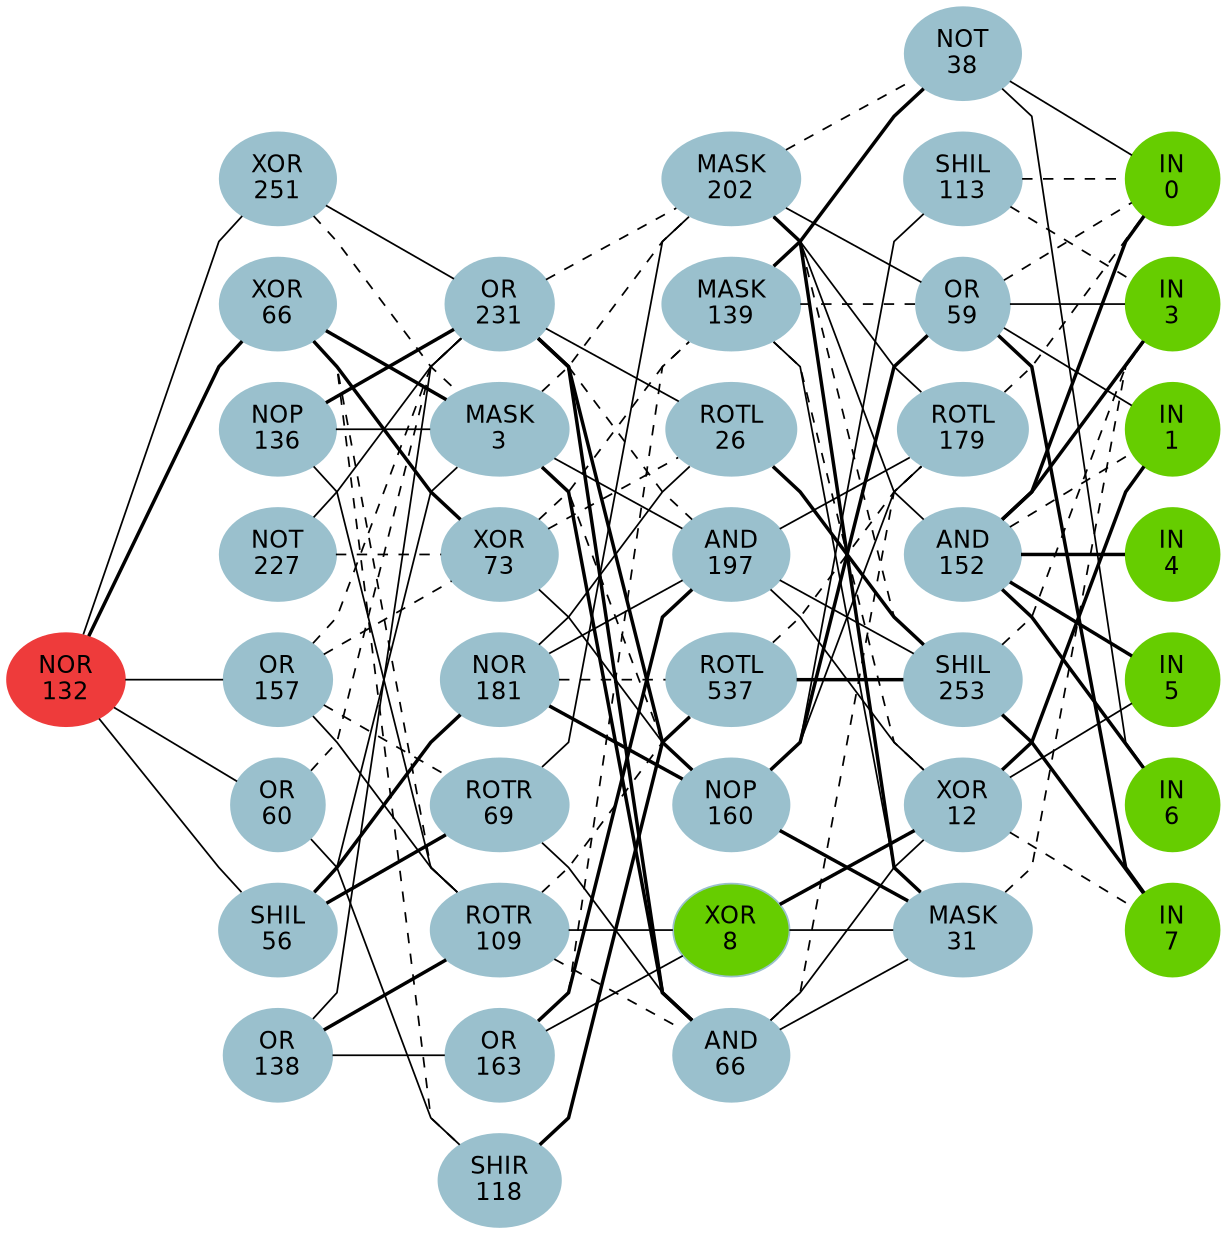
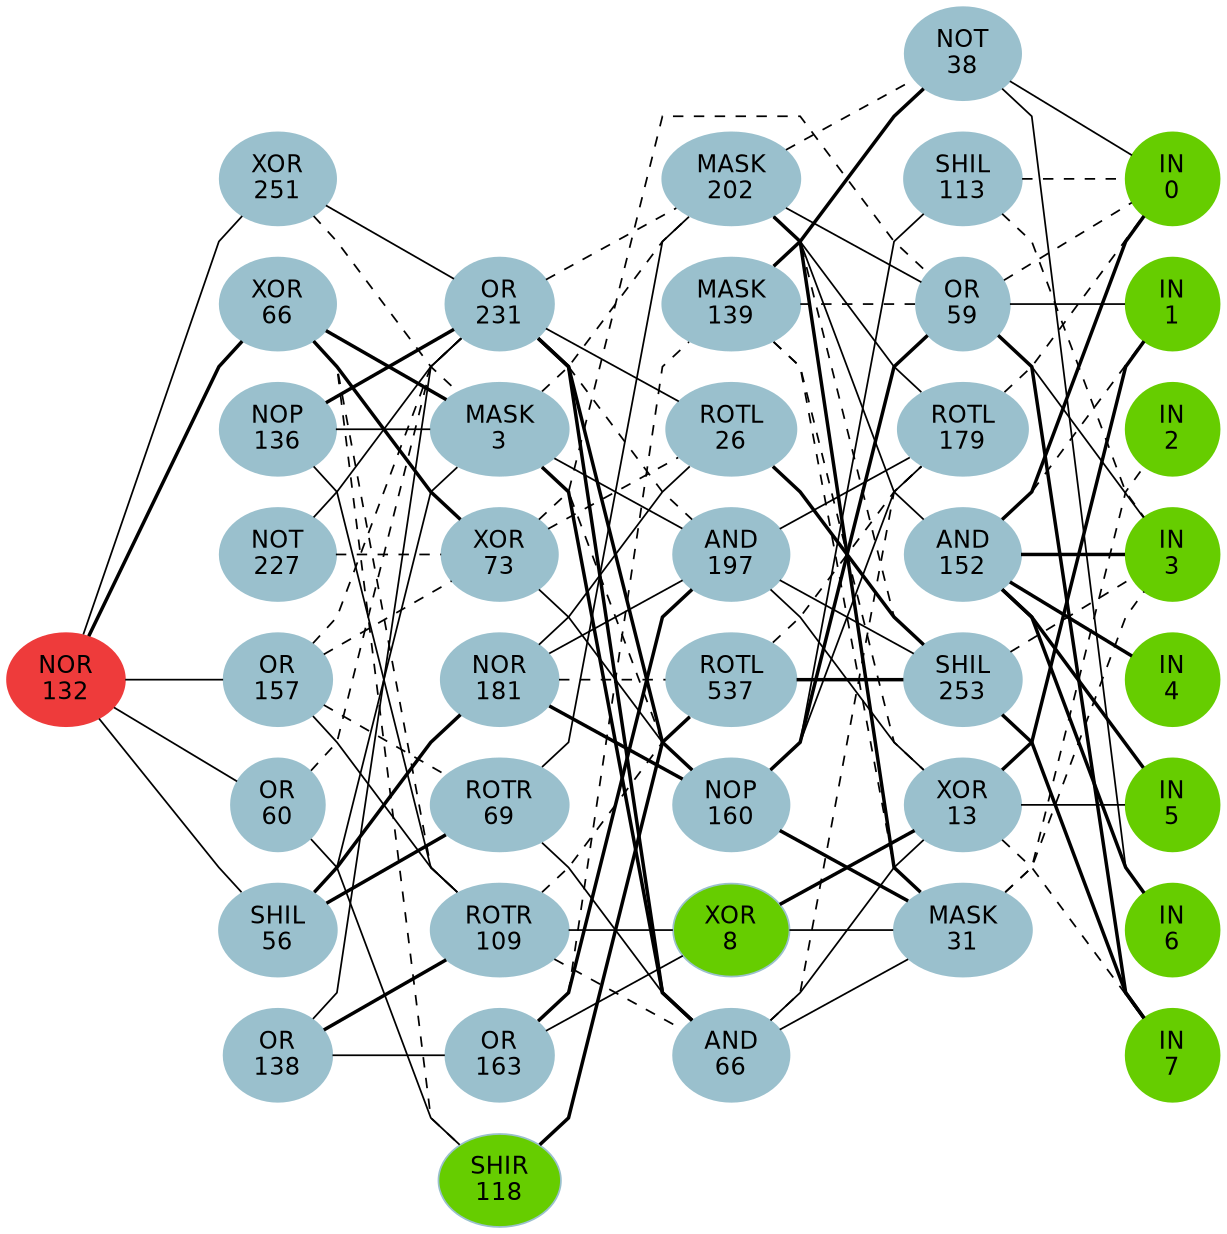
none -> (1173, 429)
(607, 440) -> (652, 159)
(847, 617) -> (847, 617)
(963, 805) -> (963, 805)
(500, 1180) -> (500, 1180)
